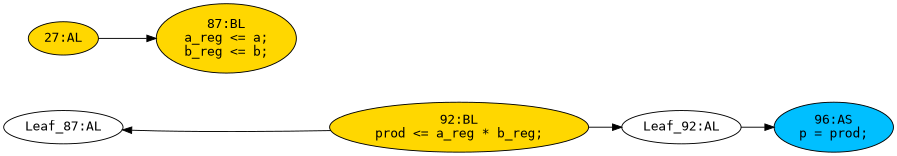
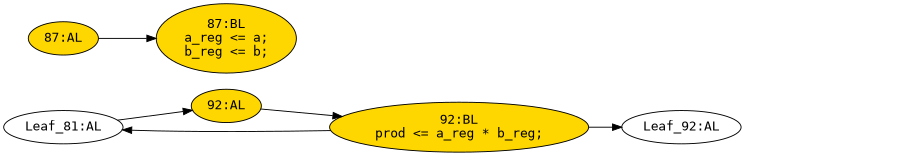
(63, 38) -> (63, 38)
none -> (226, 106)
(63, 127) -> (63, 127)
(834, 127) -> none
